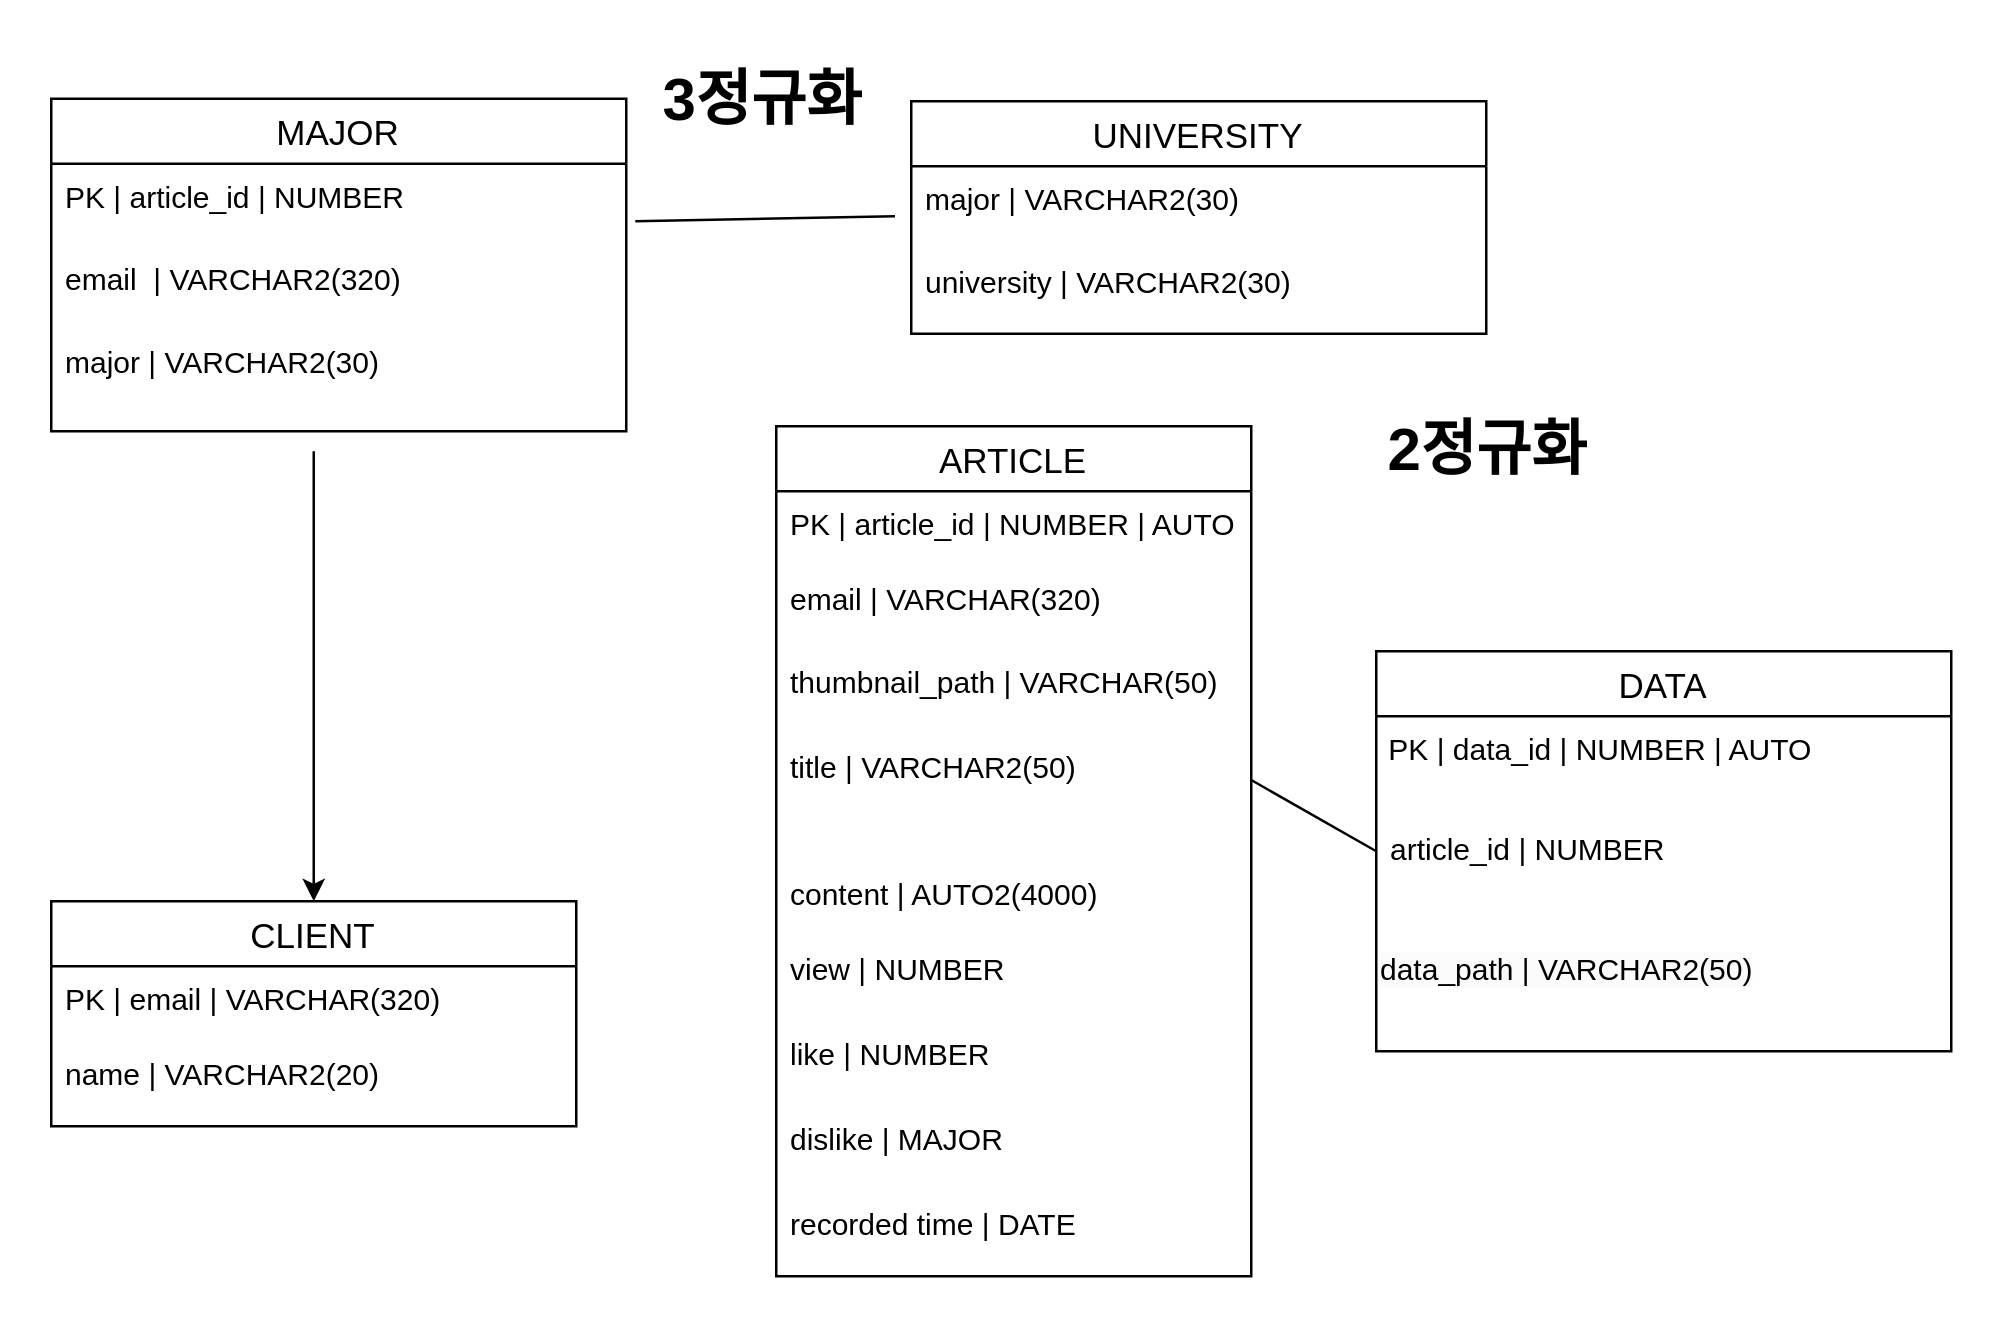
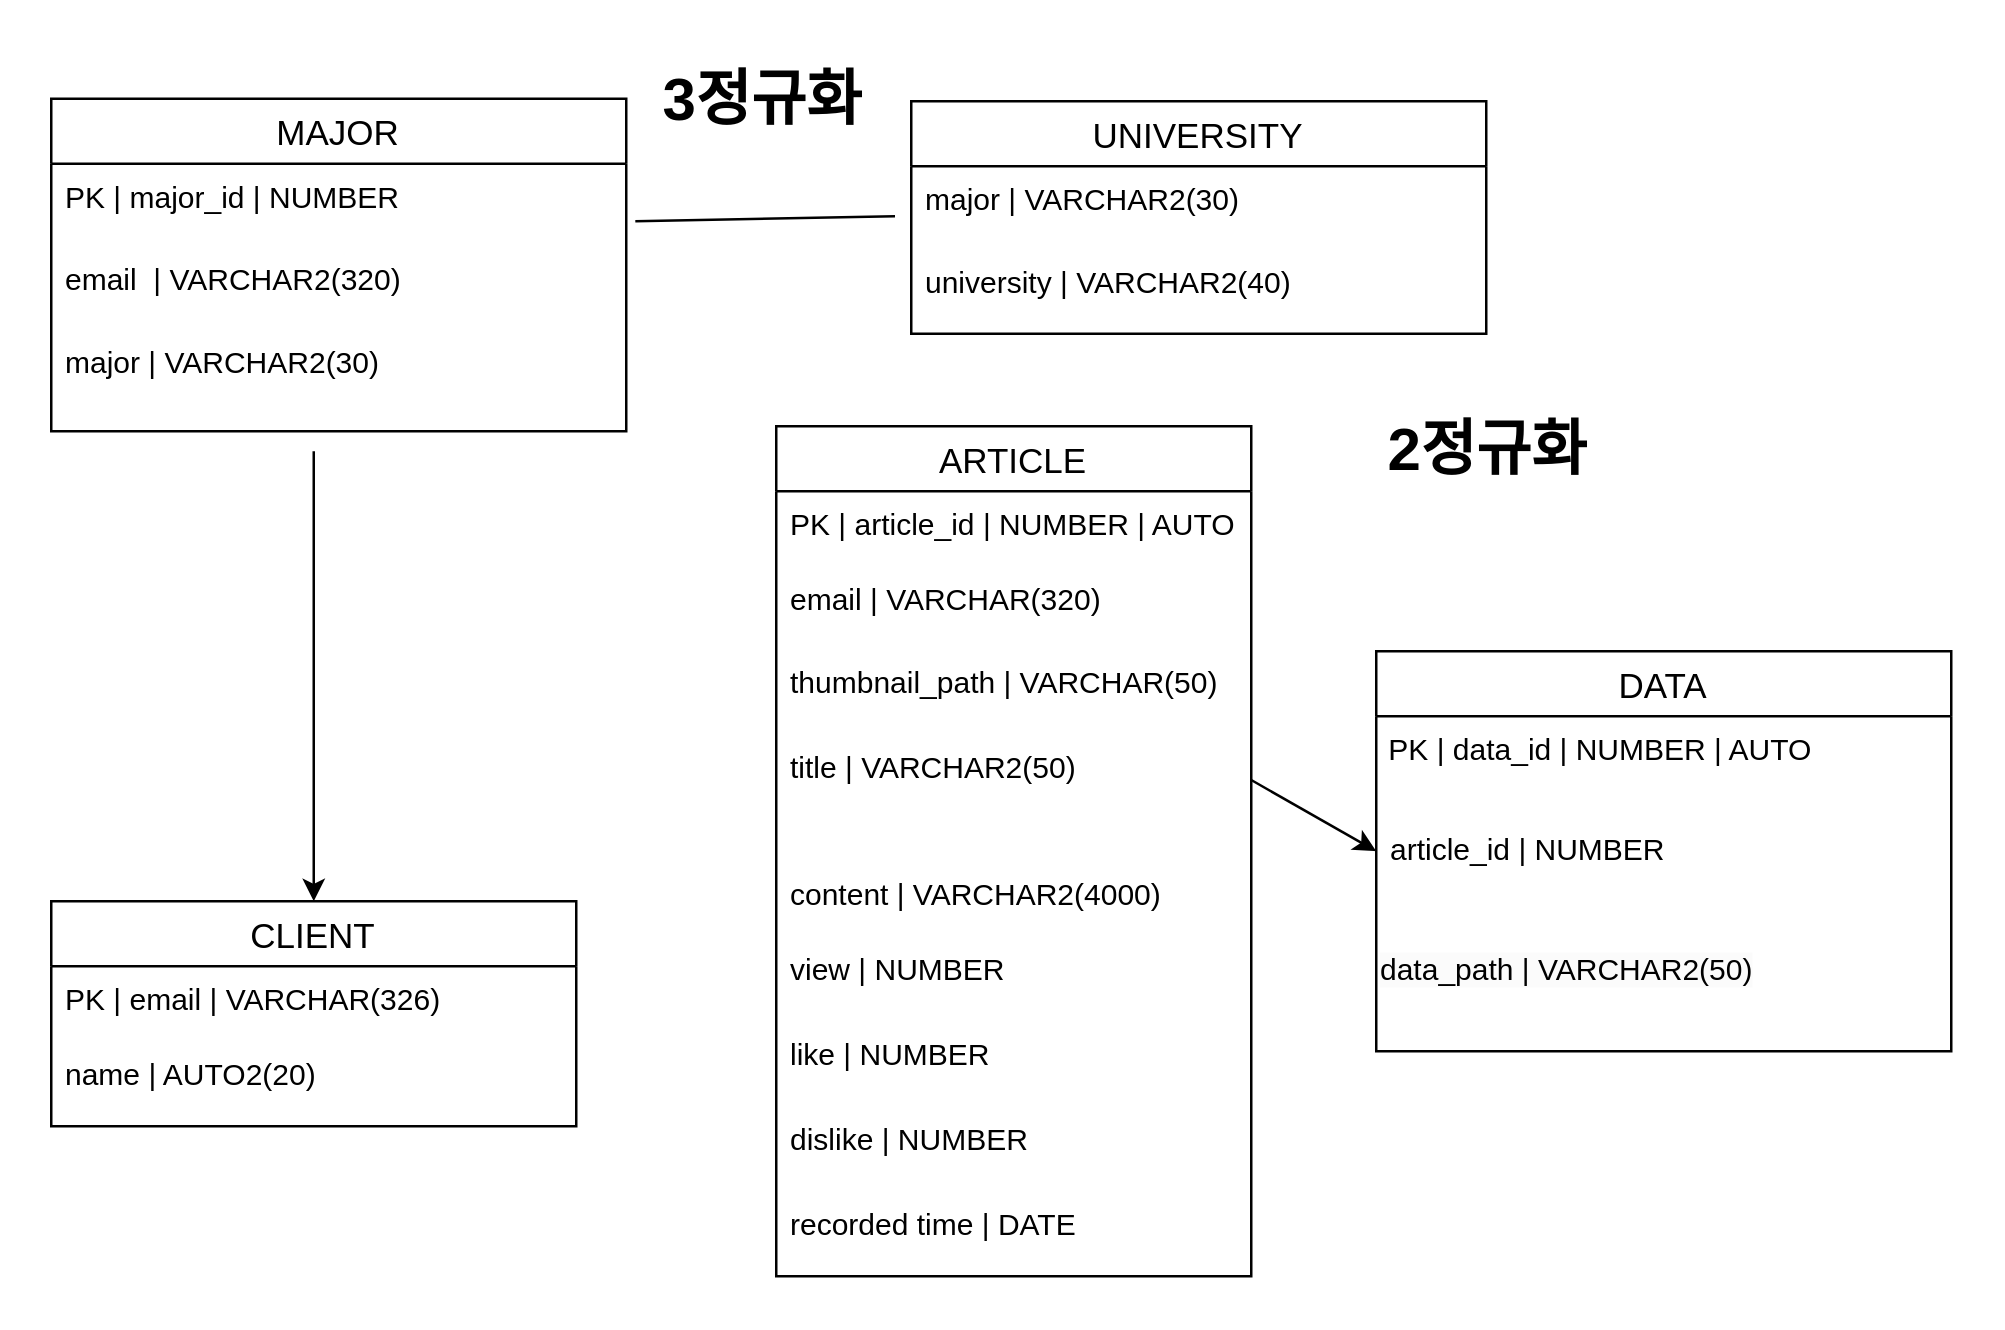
(233, 199) -> (224, 199)
(1117, 284) -> (1117, 284)
(1365, 845) -> (1361, 842)
(956, 862) -> (981, 862)
(245, 1002) -> (245, 1002)
(214, 1077) -> (189, 1077)
(894, 1142) -> (902, 1142)
